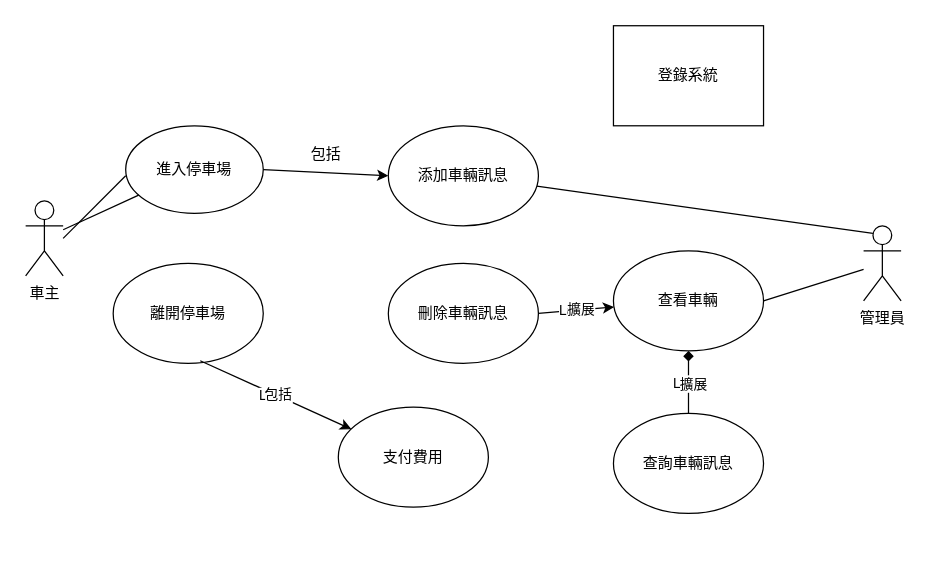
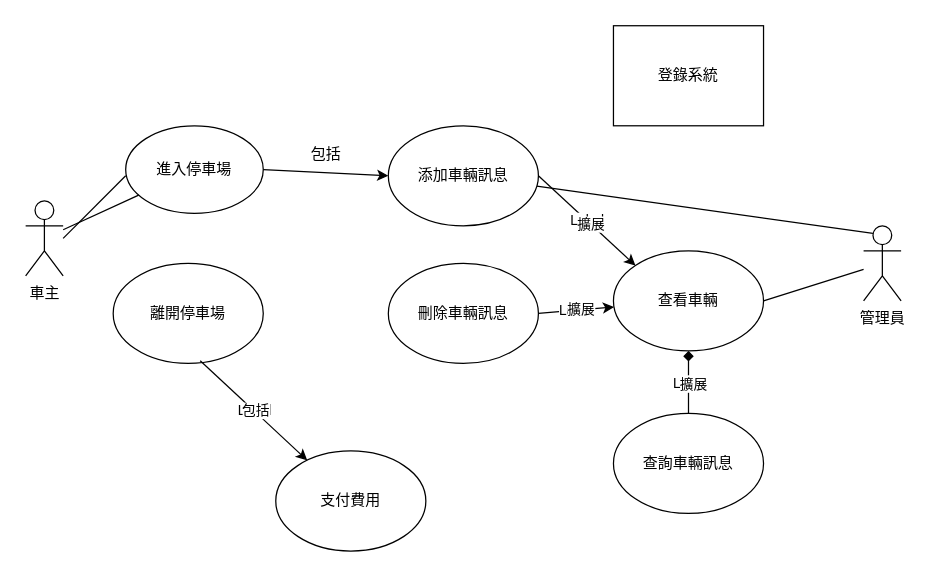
none -> (584, 218)
(413, 457) -> (351, 501)
